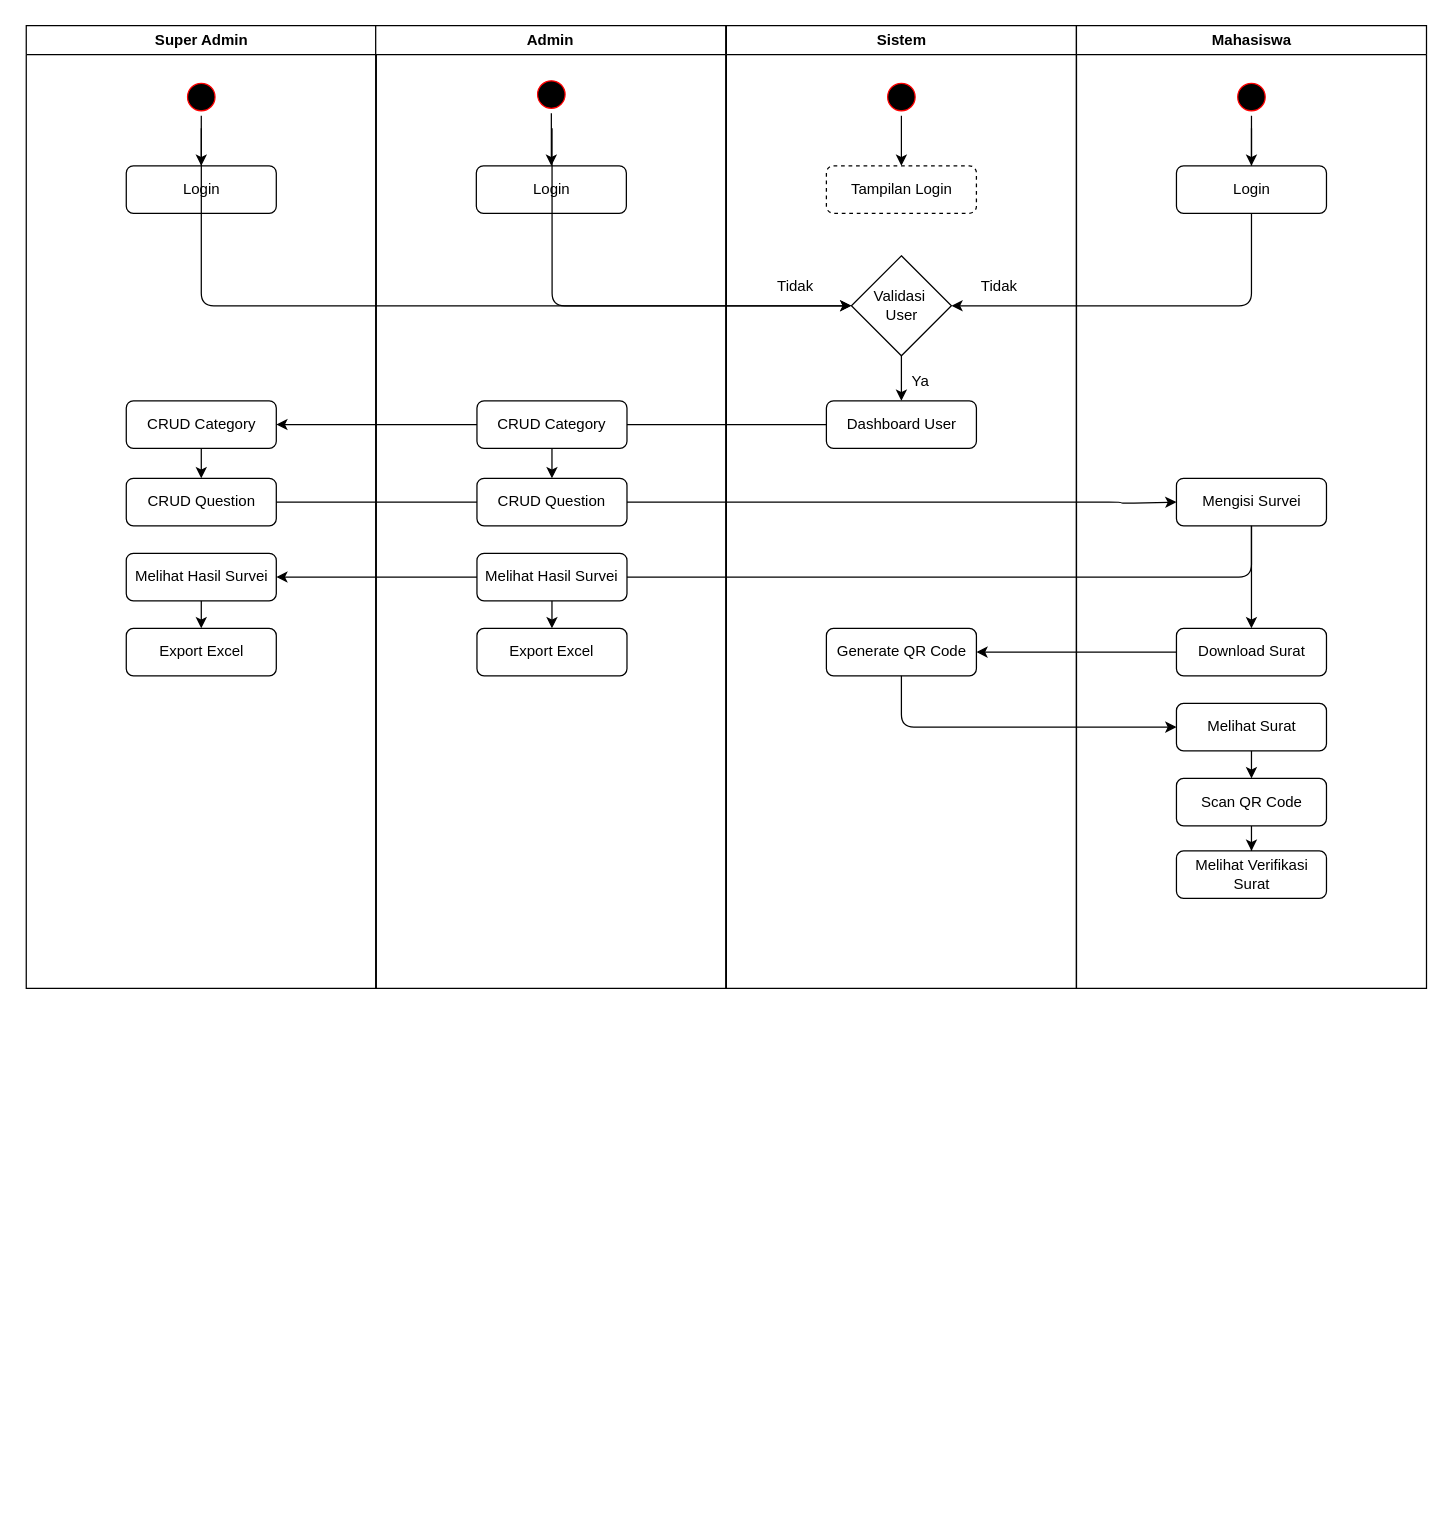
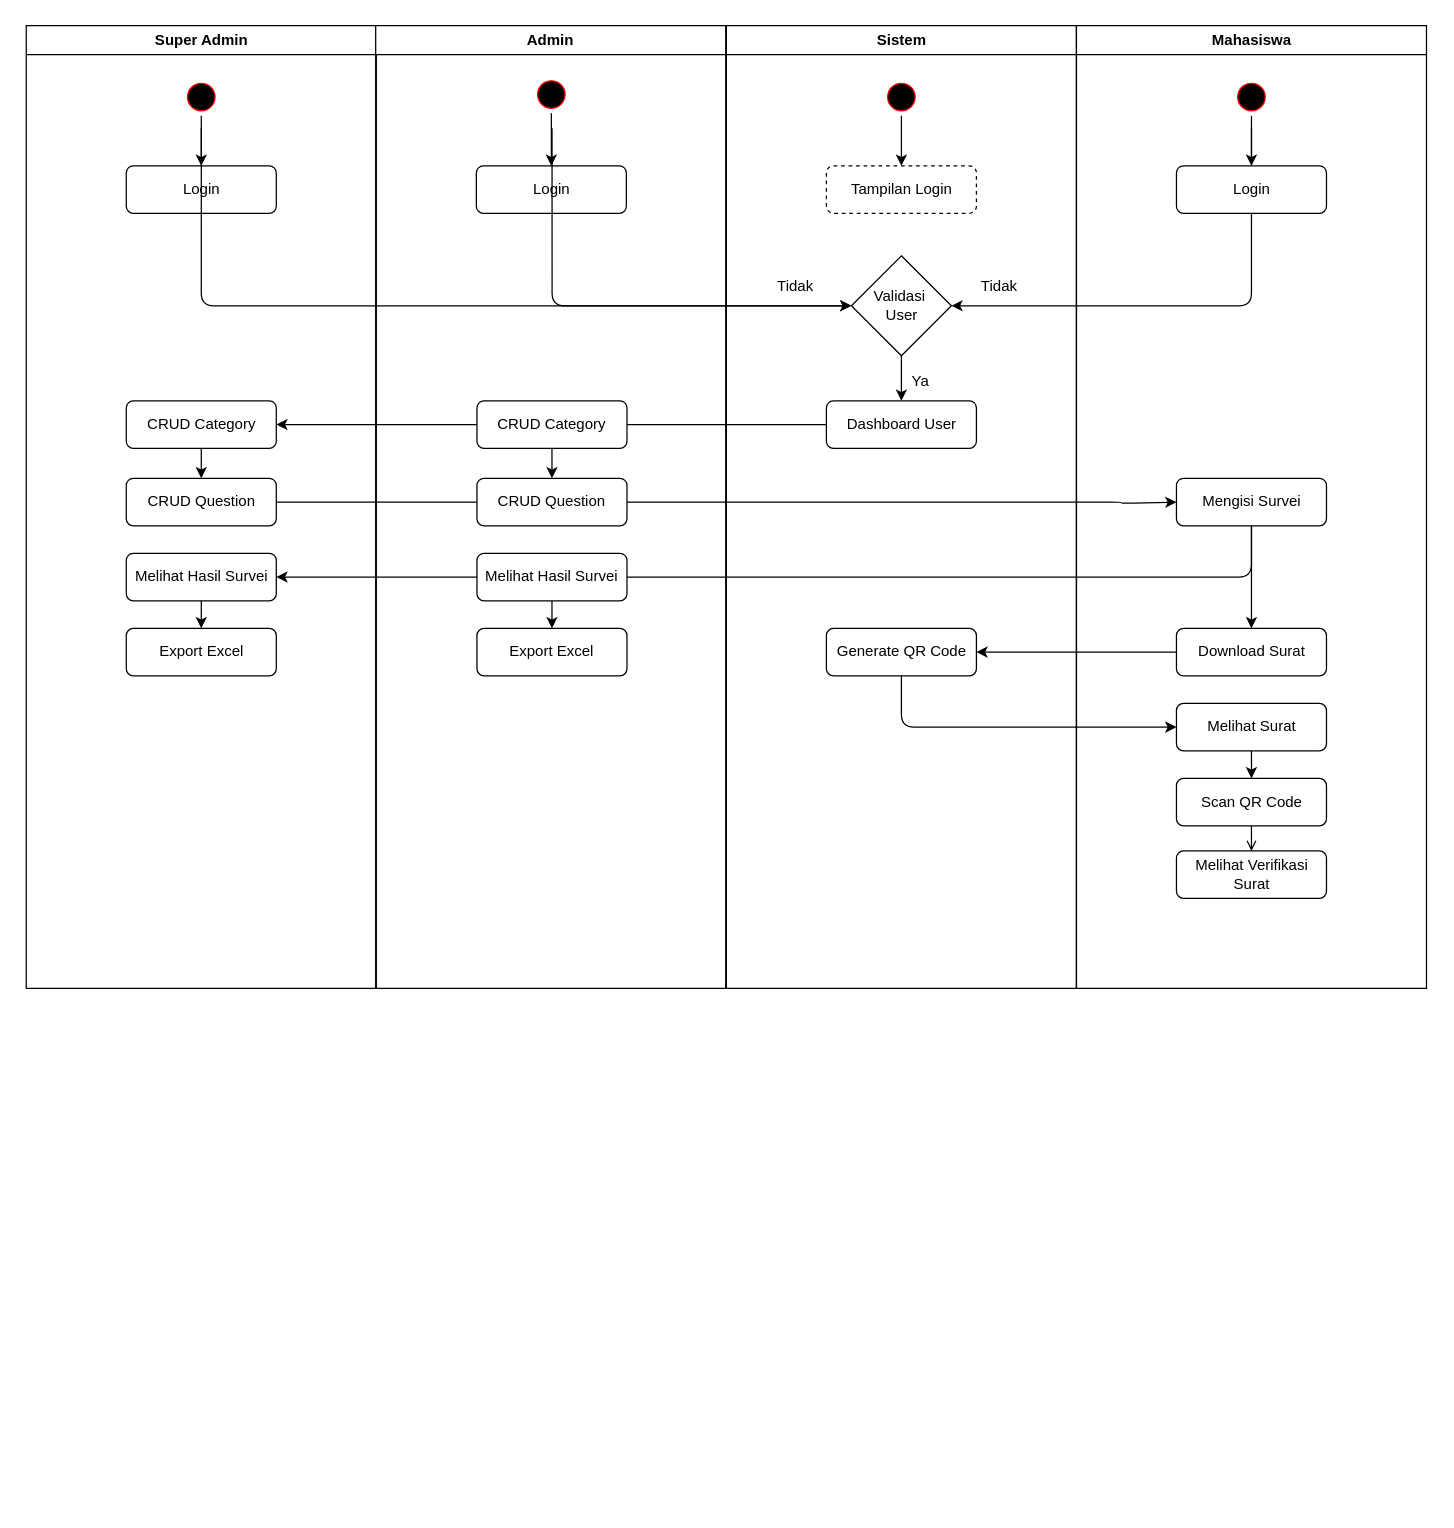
(1251, 841) -> (1251, 843)
